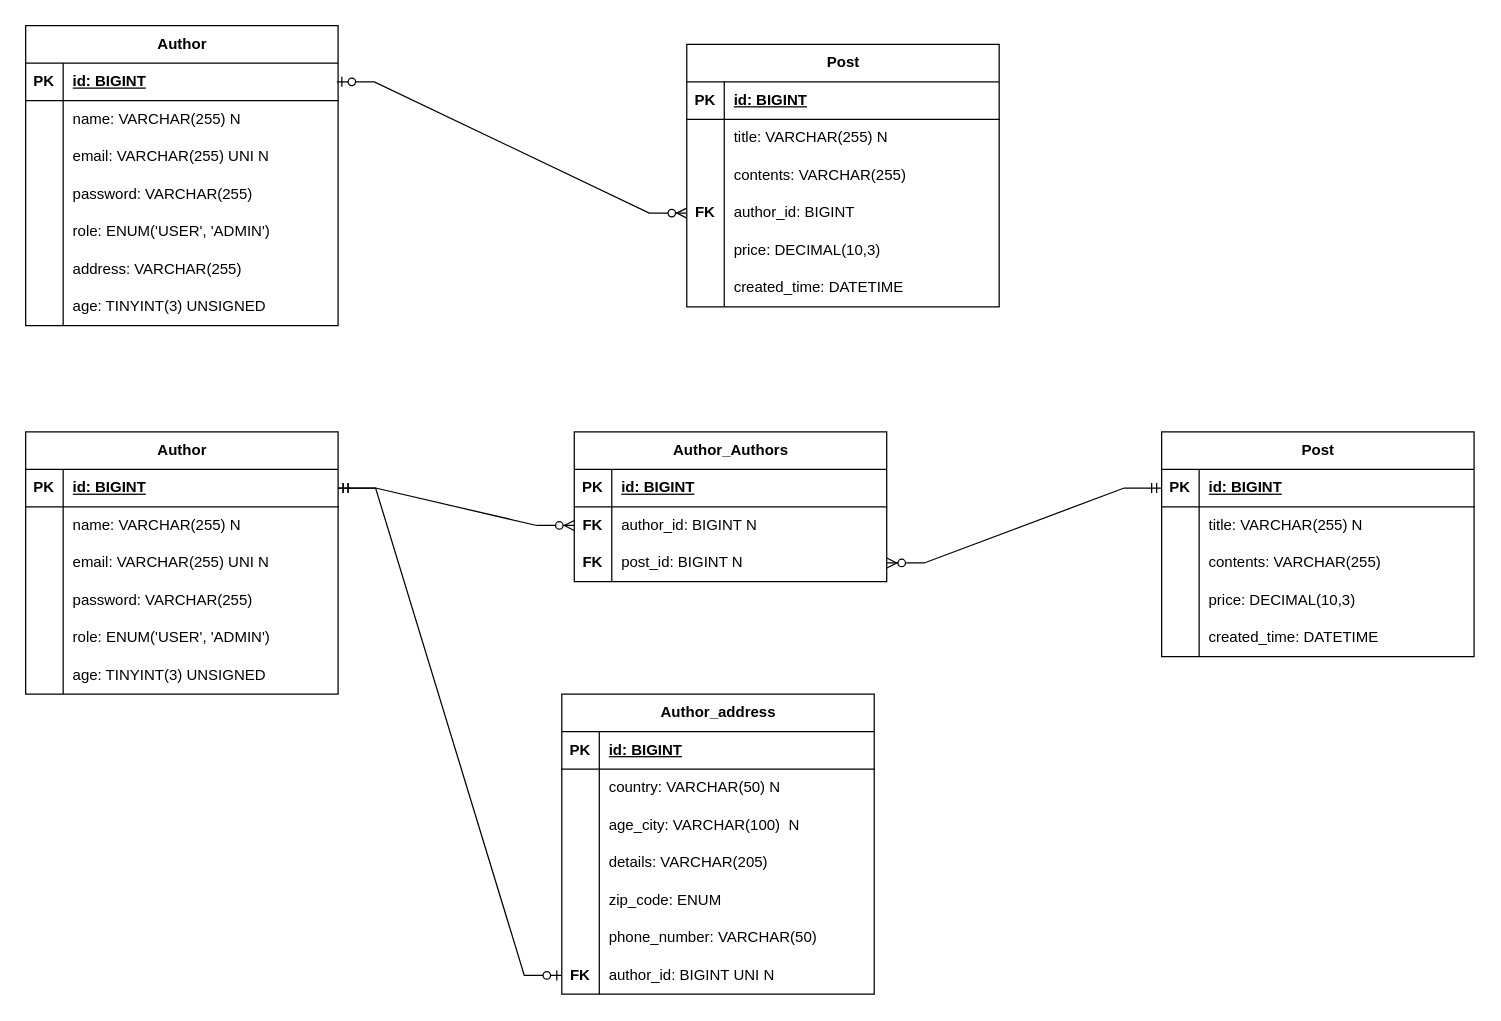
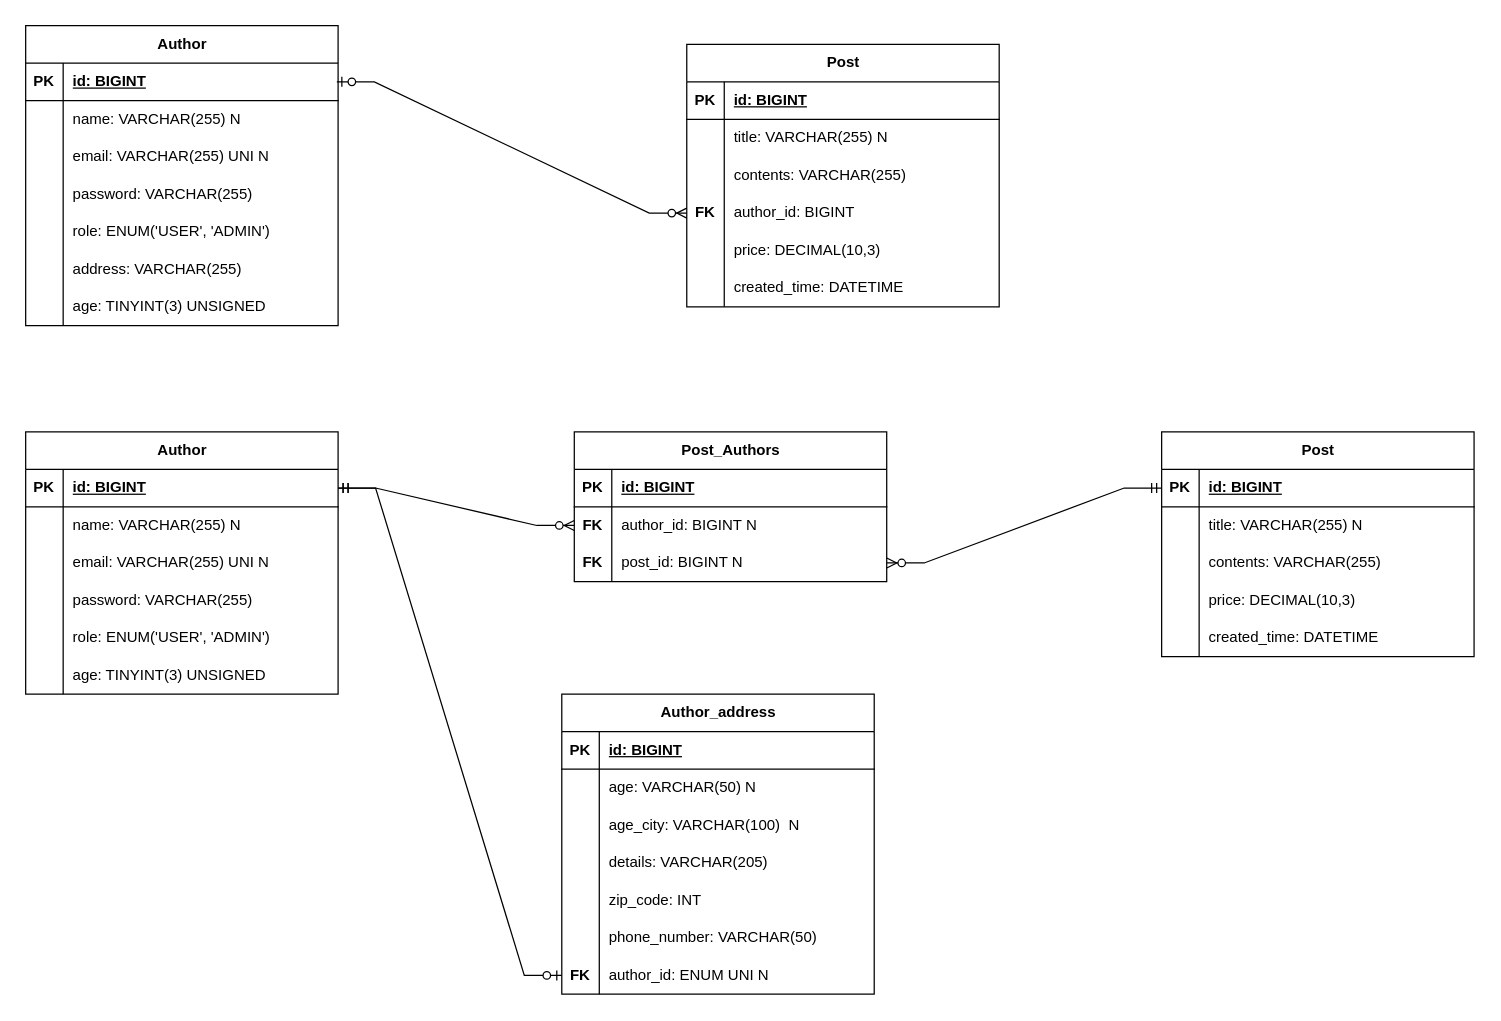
(731, 451) -> (731, 451)
(696, 788) -> (679, 788)
(662, 901) -> (658, 901)
(696, 976) -> (688, 976)
